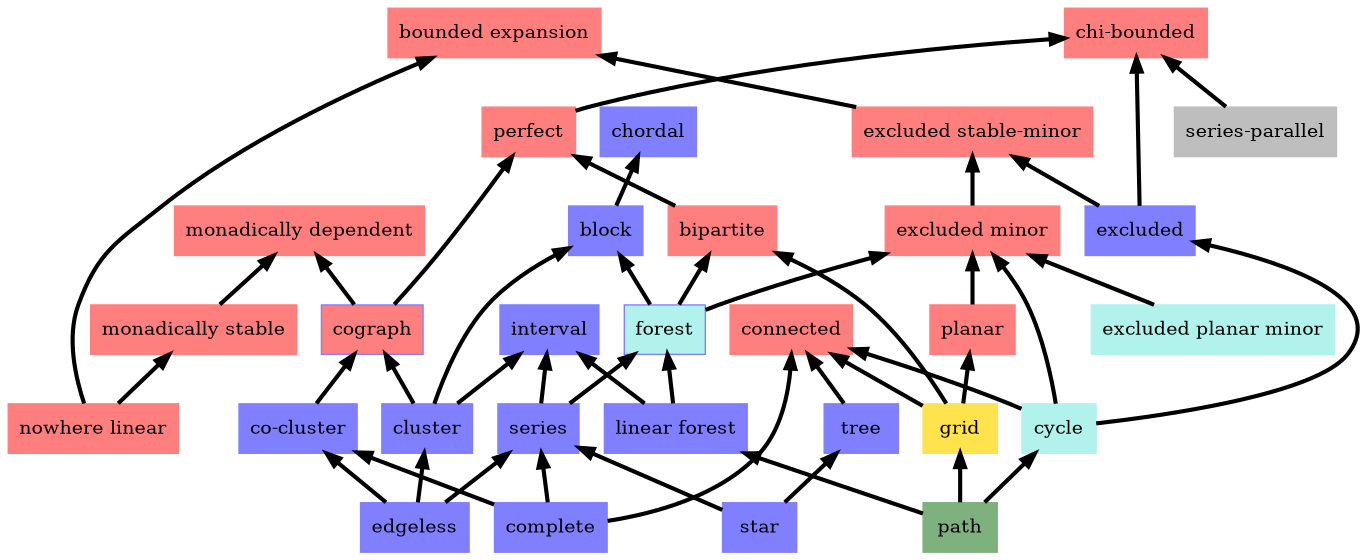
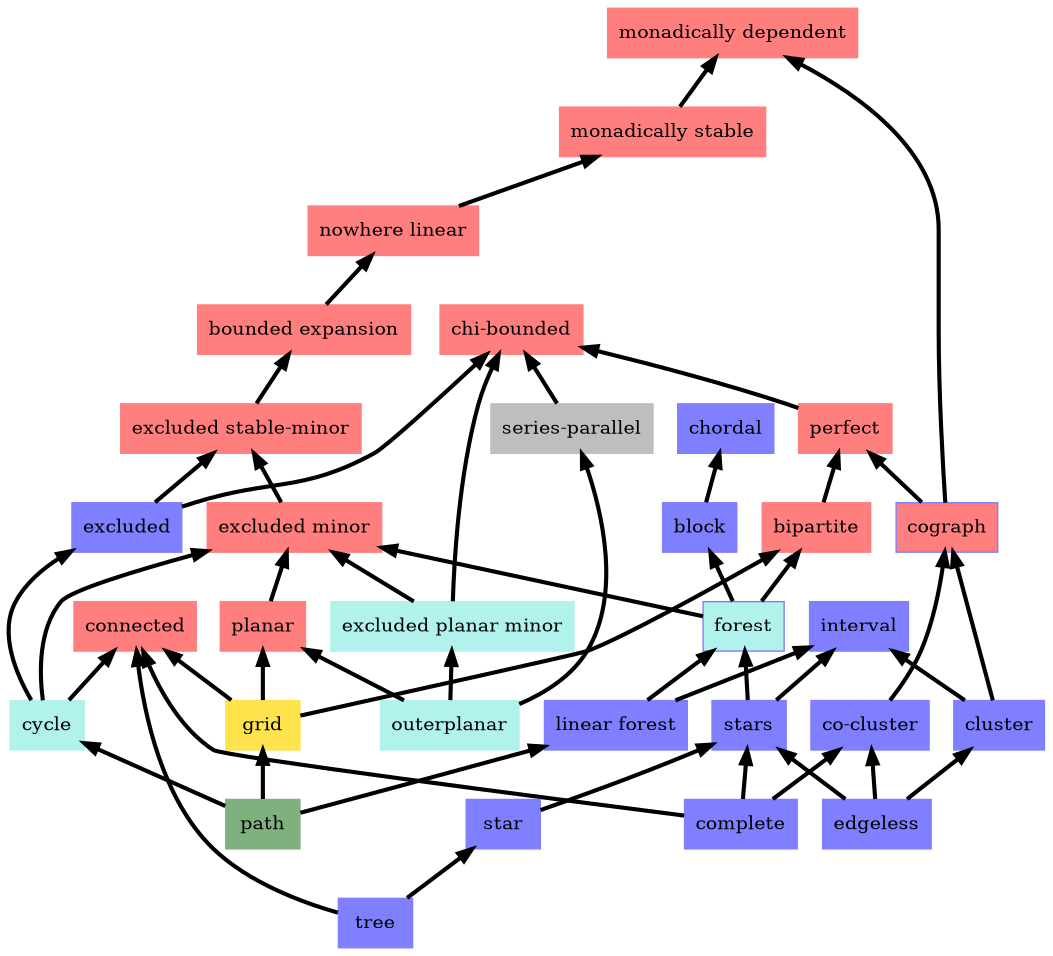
(187, 187) -> (344, 285)
(479, 316) -> none
(538, 429) -> (749, 725)
none -> (463, 482)
(806, 483) -> (434, 878)
none -> (450, 725)
